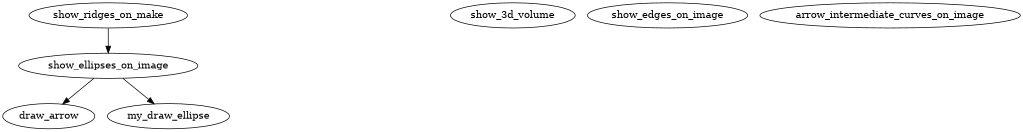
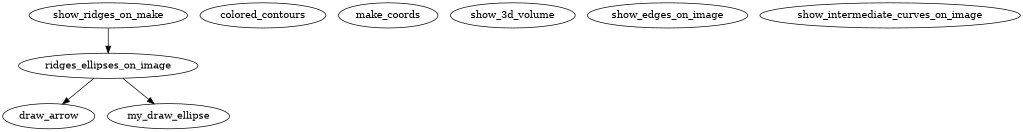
none -> (263, 15)
none -> (388, 15)
(890, 15) -> (890, 15)
(108, 66) -> (108, 66)
